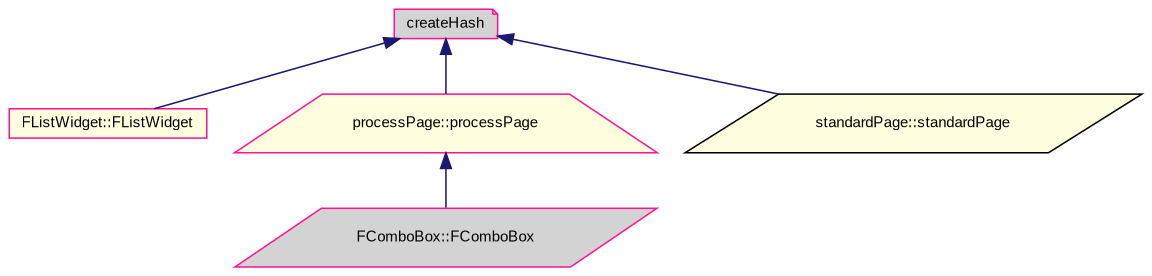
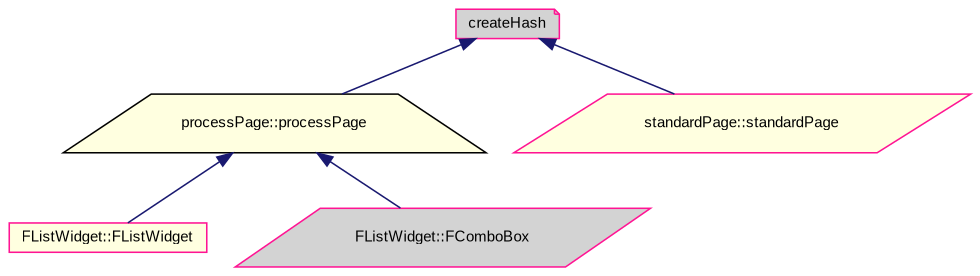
(269, 76) -> (174, 192)
(446, 123) -> (275, 123)
(913, 123) -> (742, 123)
(446, 238) -> (443, 238)
